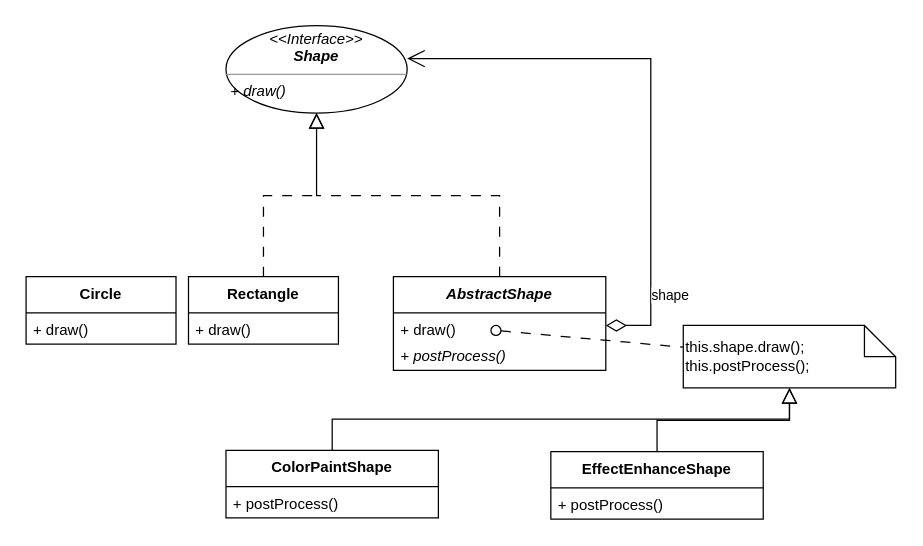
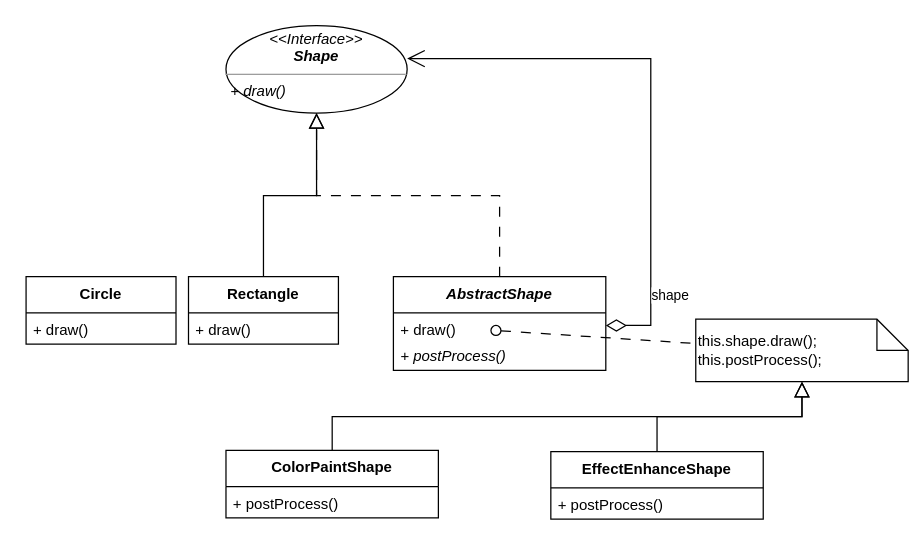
(263, 206) -> (263, 206)
(789, 357) -> (802, 351)
